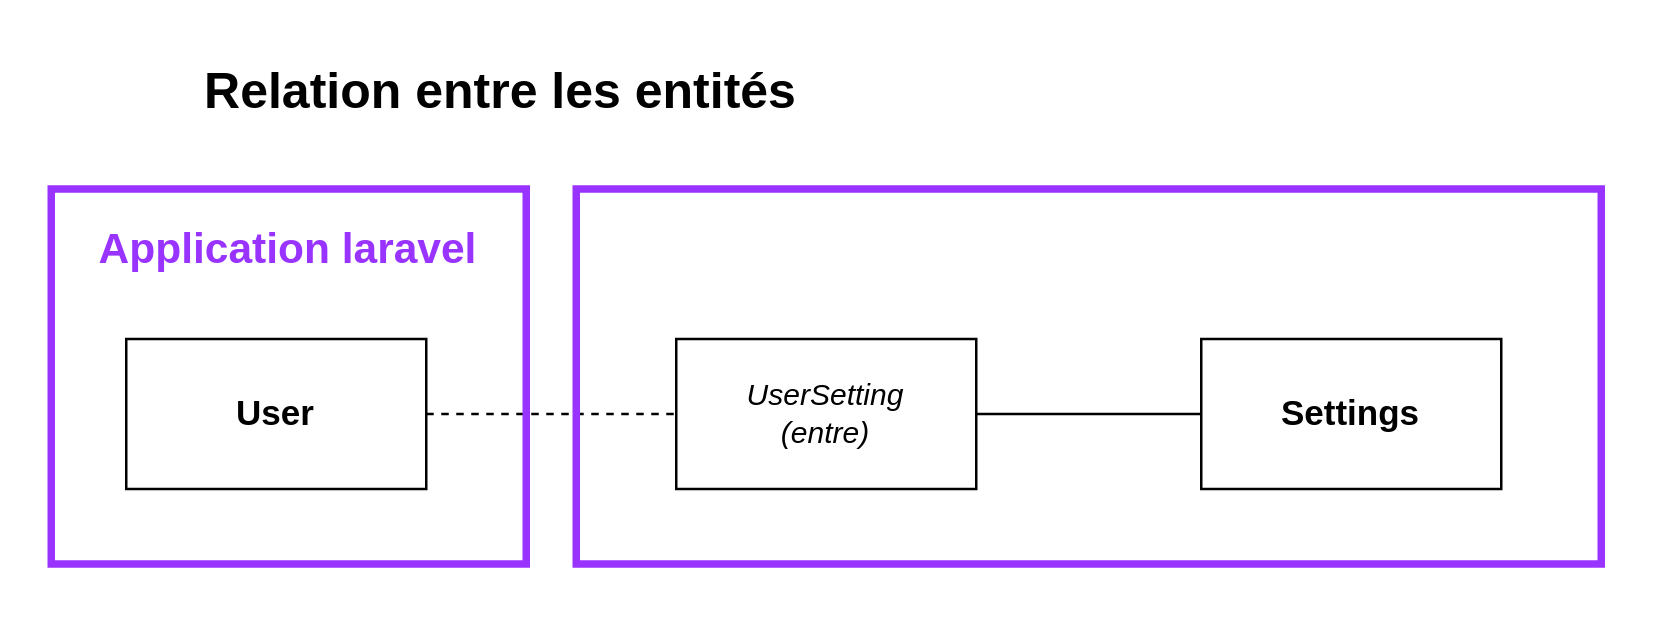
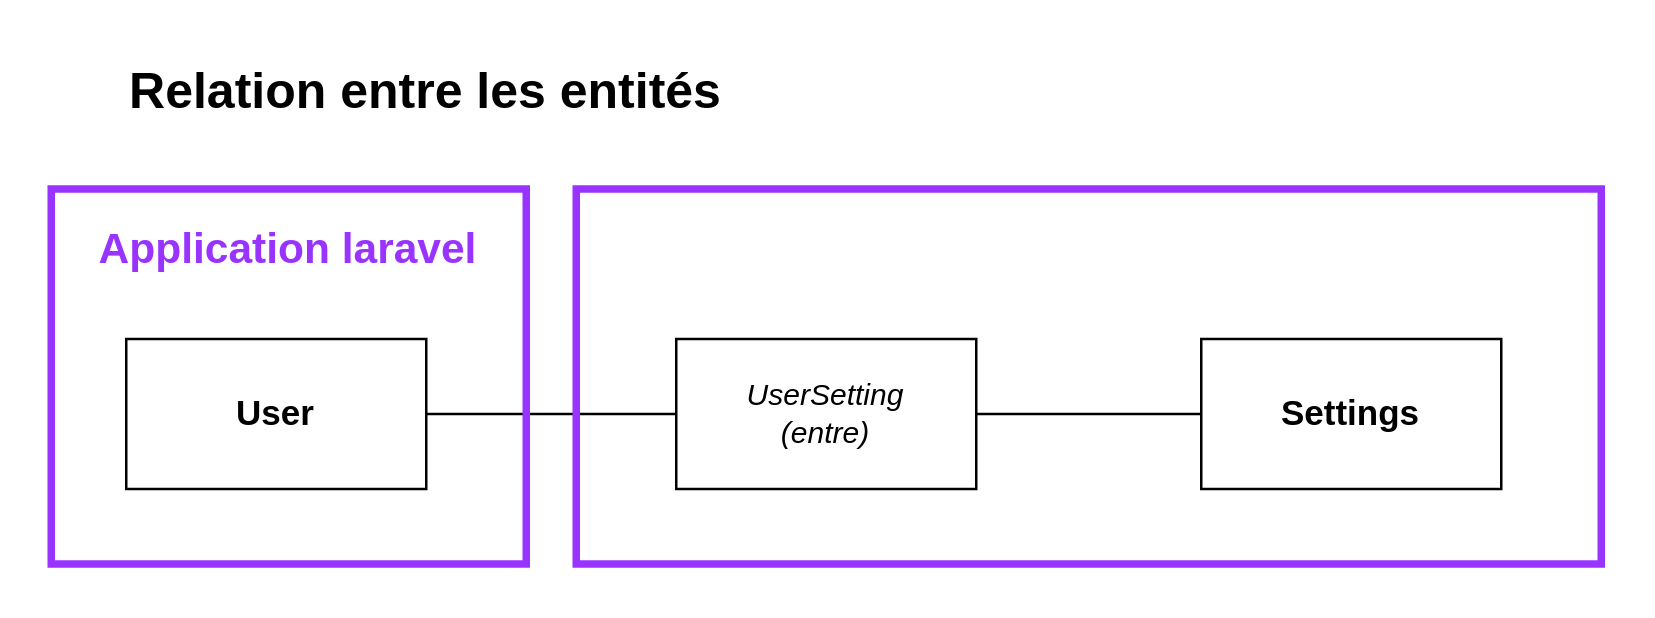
(501, 89) -> (426, 89)
(629, 414) -> (629, 414)
